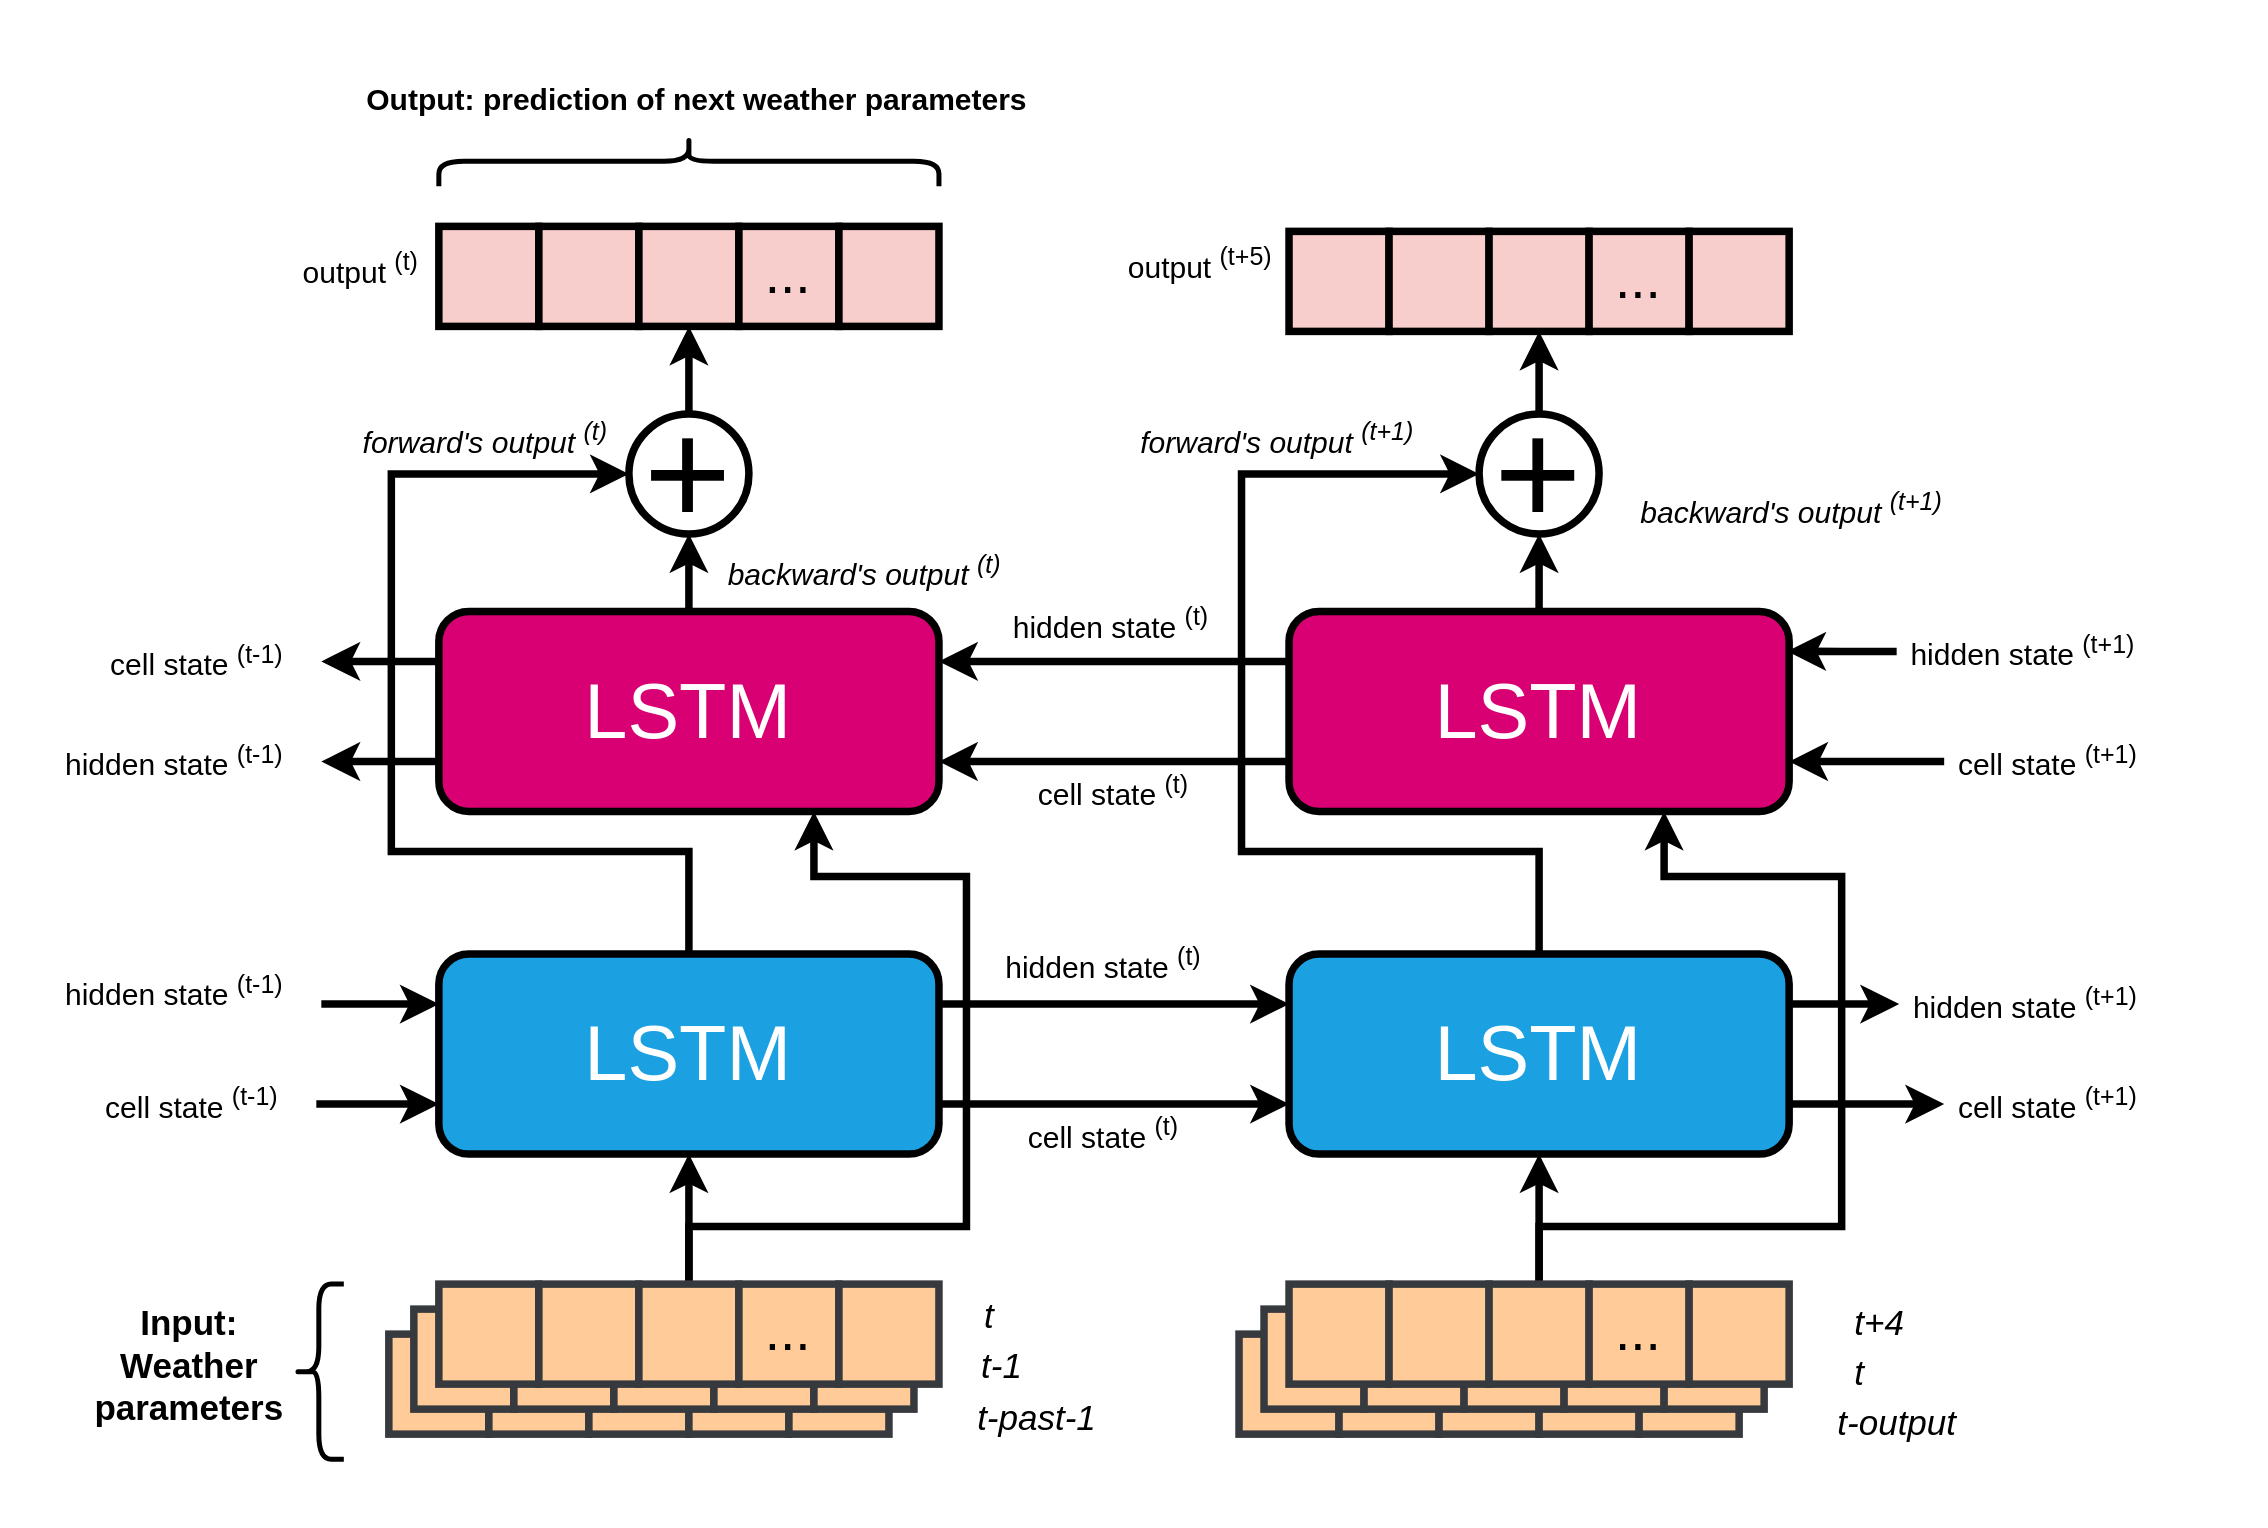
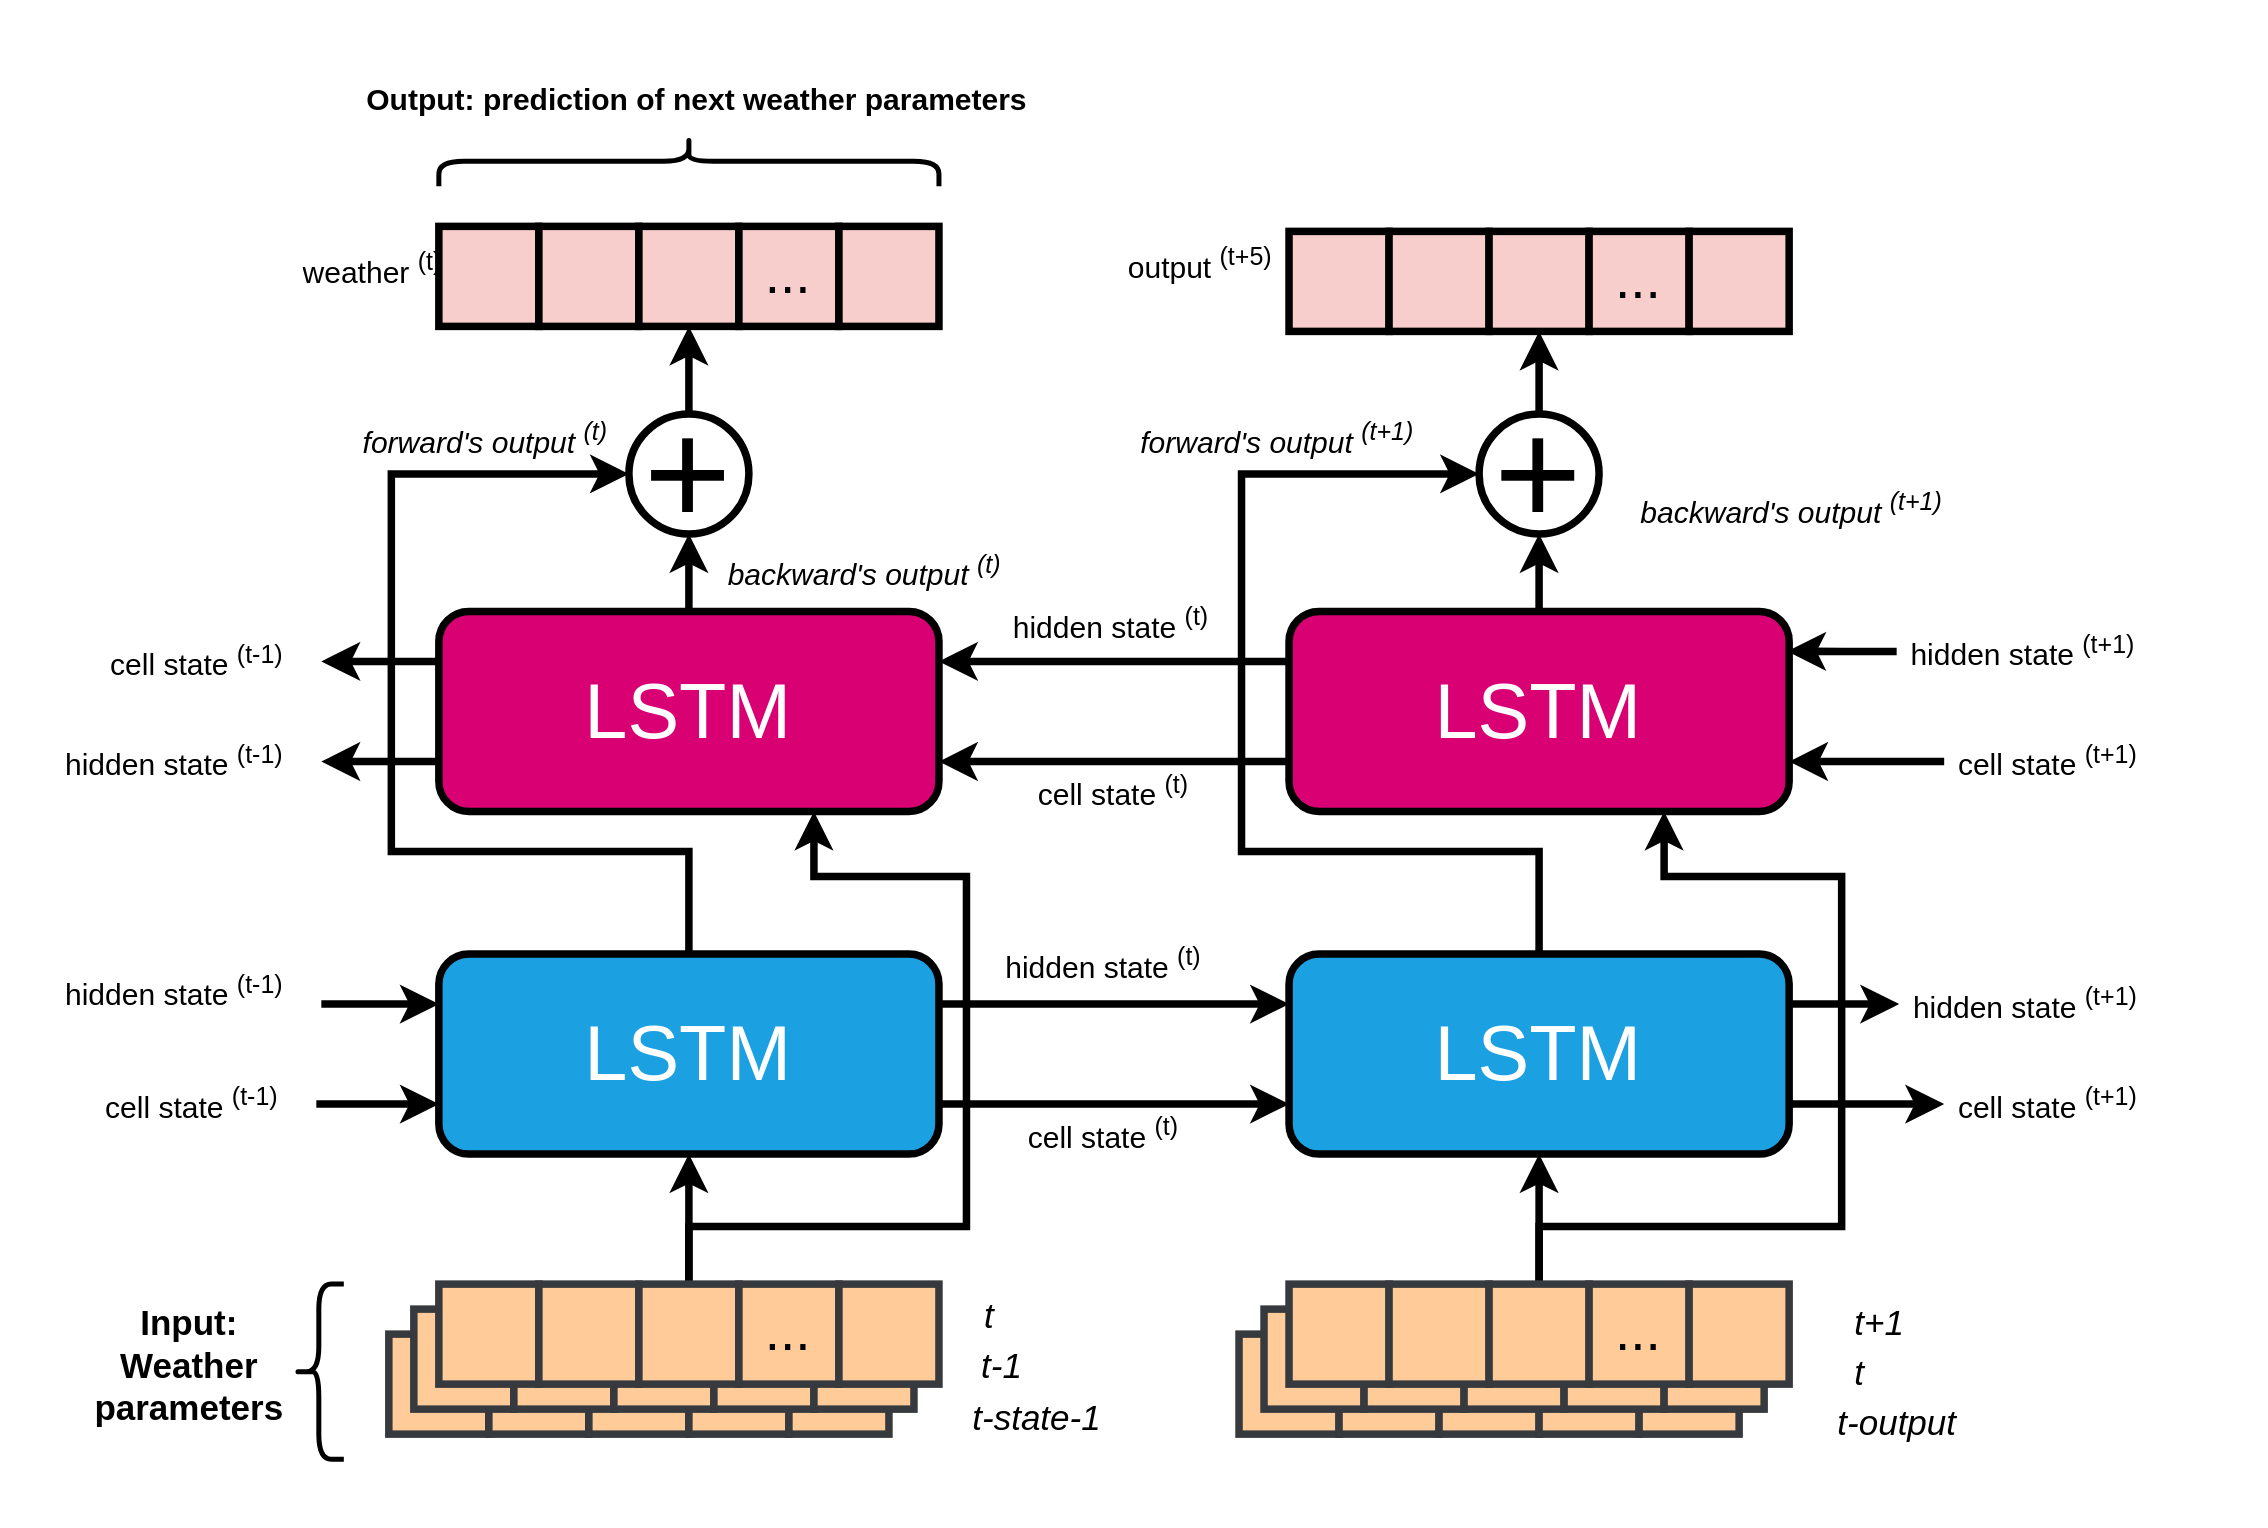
(388, 269) -> (396, 269)
(1880, 1324) -> (1880, 1324)
(1038, 1419) -> (1038, 1419)
